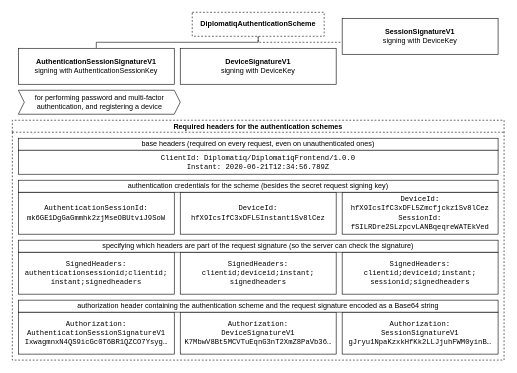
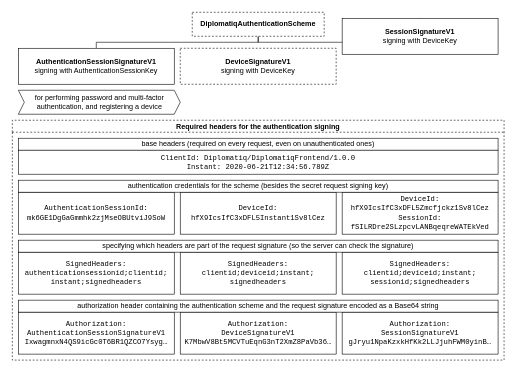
(301, 42) -> (301, 42)
(258, 66) -> (258, 66)
(258, 127) -> (258, 127)
